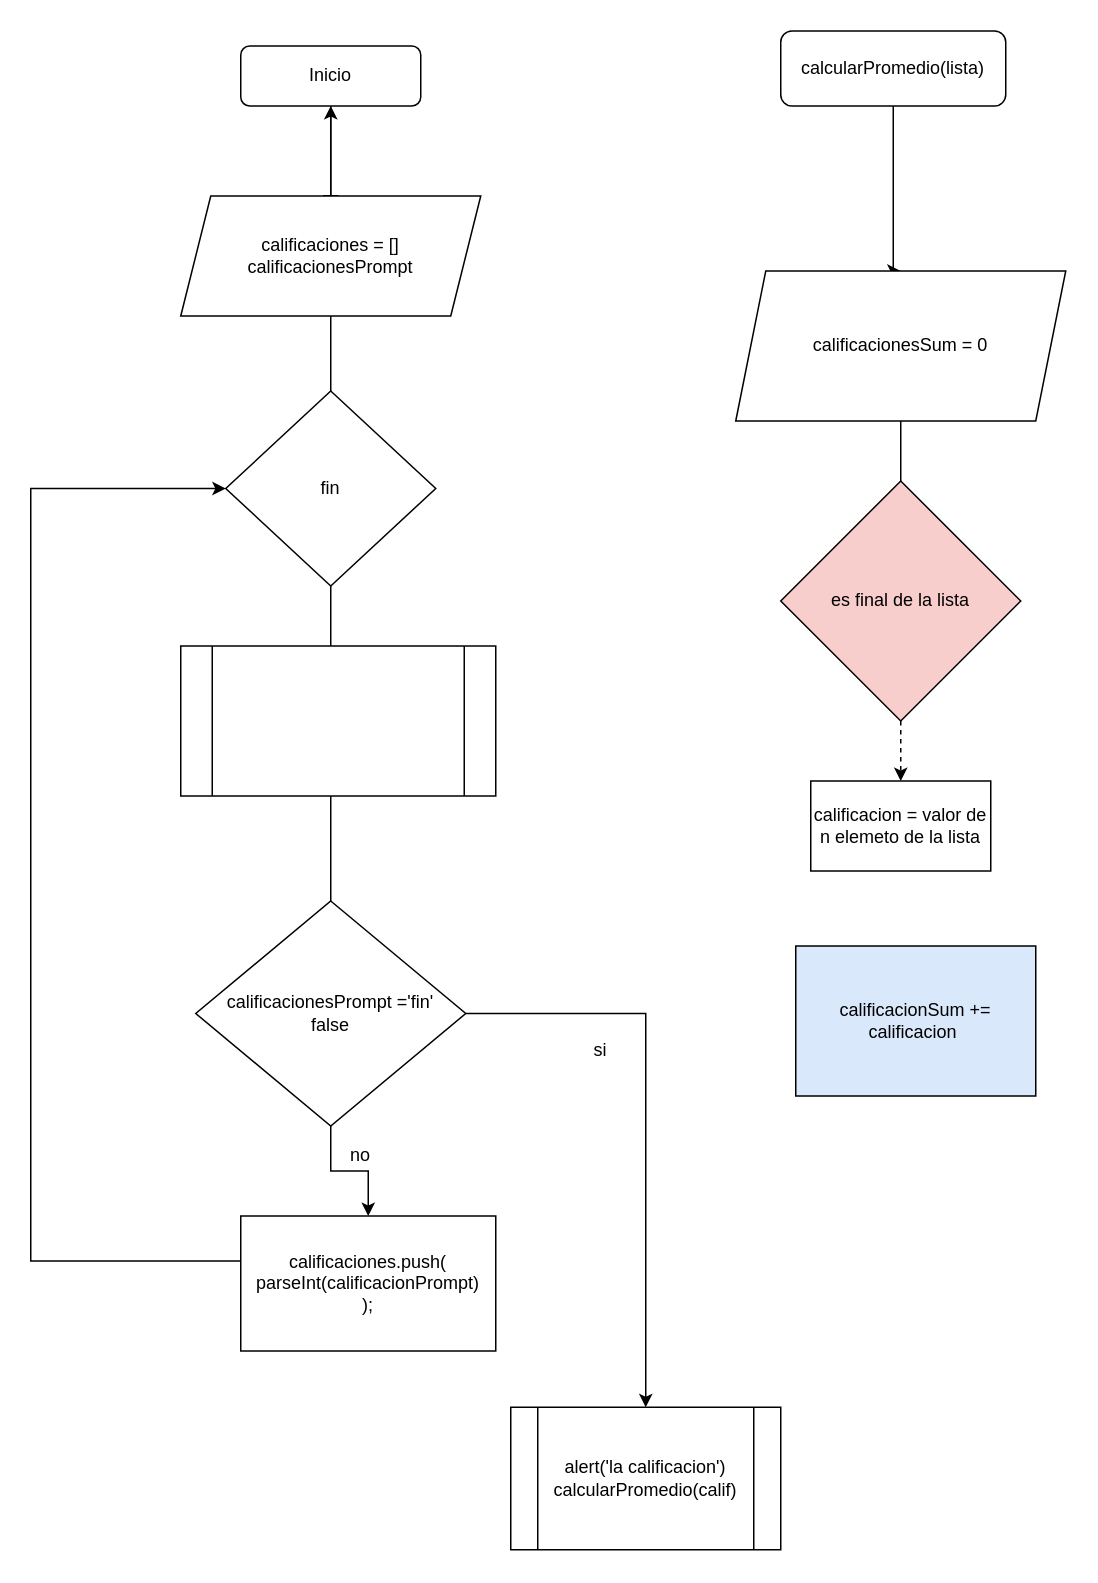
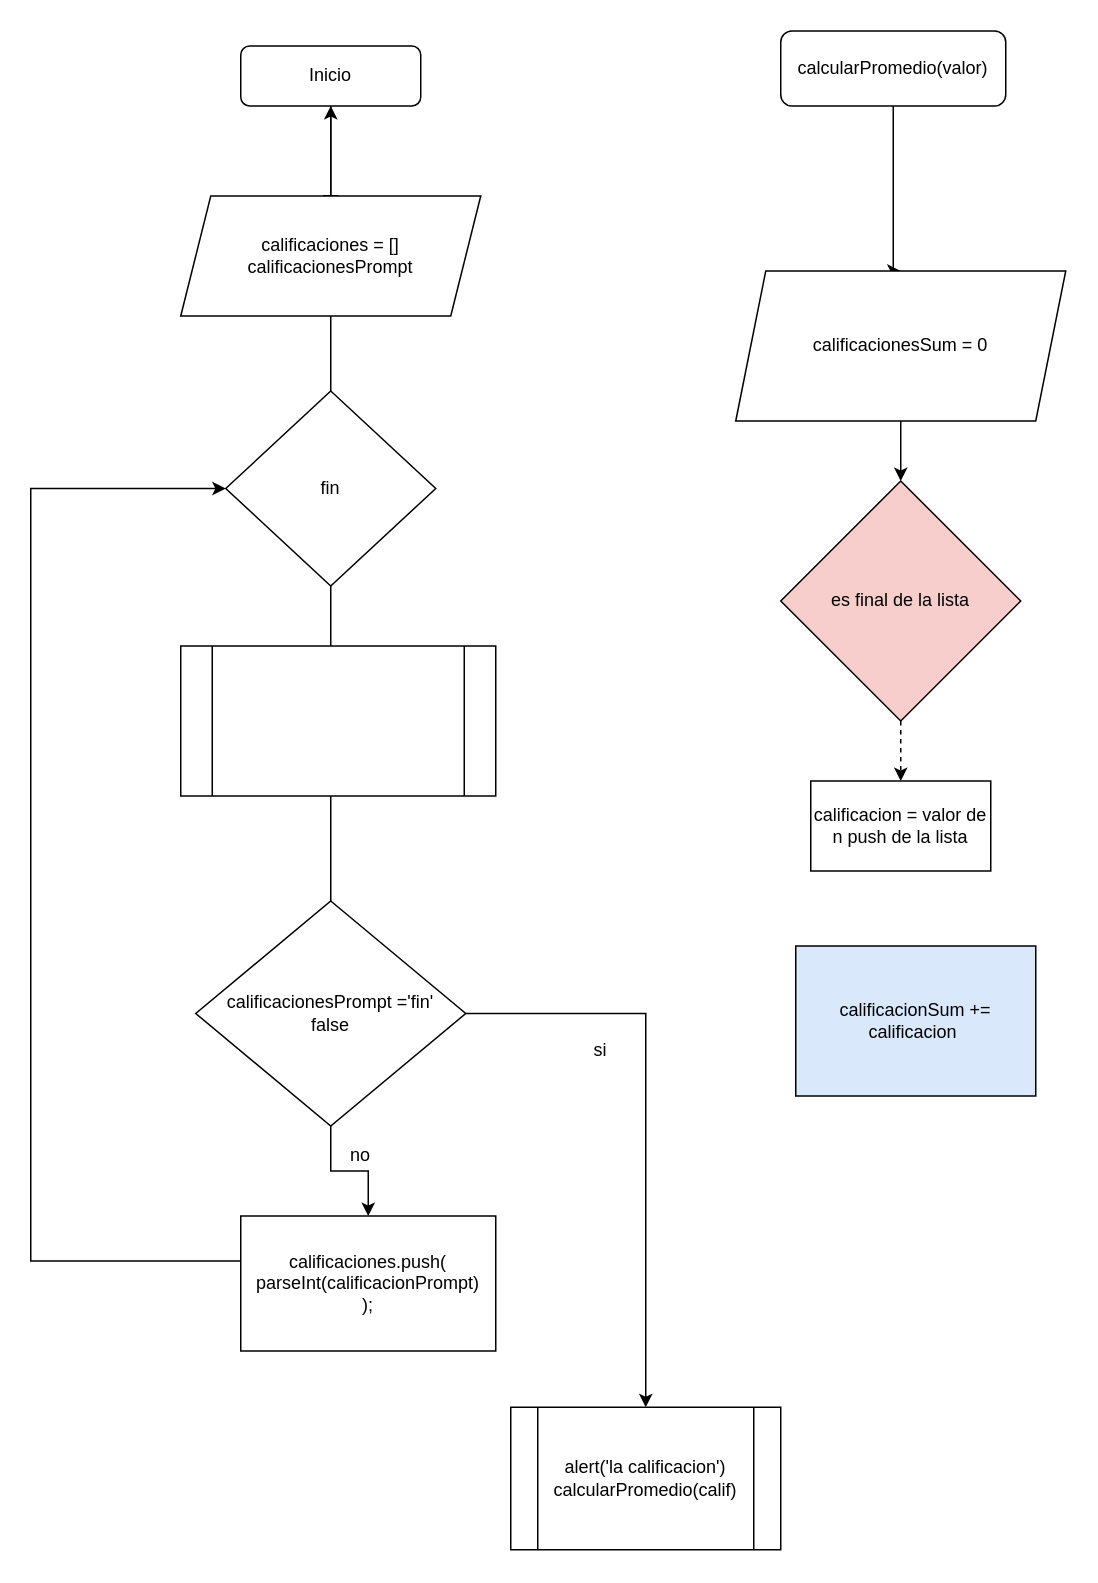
(893, 68) -> (893, 68)
(901, 473) -> (901, 469)
(901, 826) -> (901, 826)
